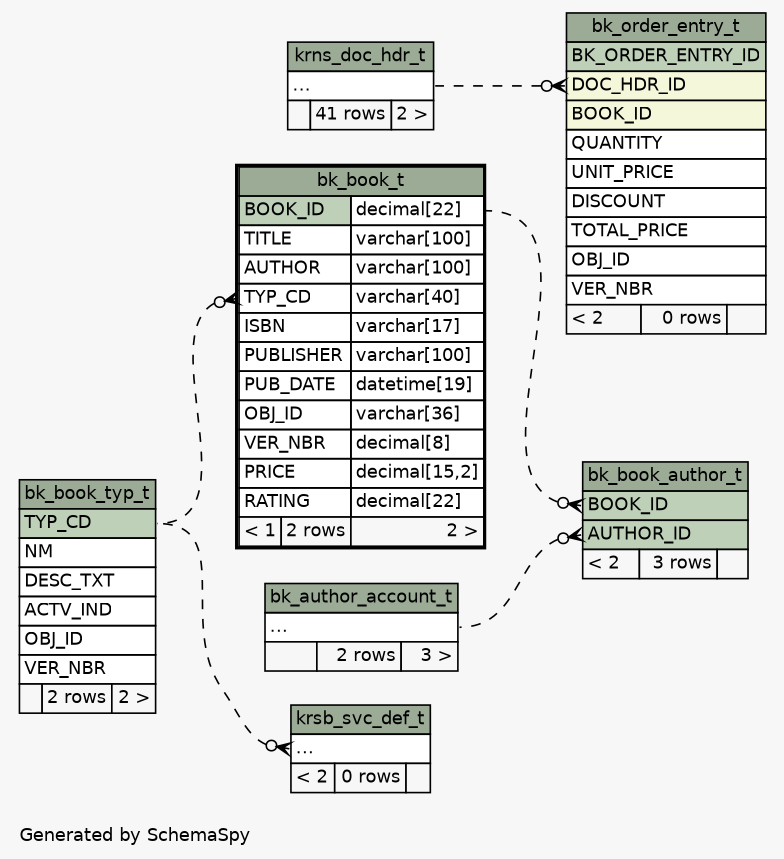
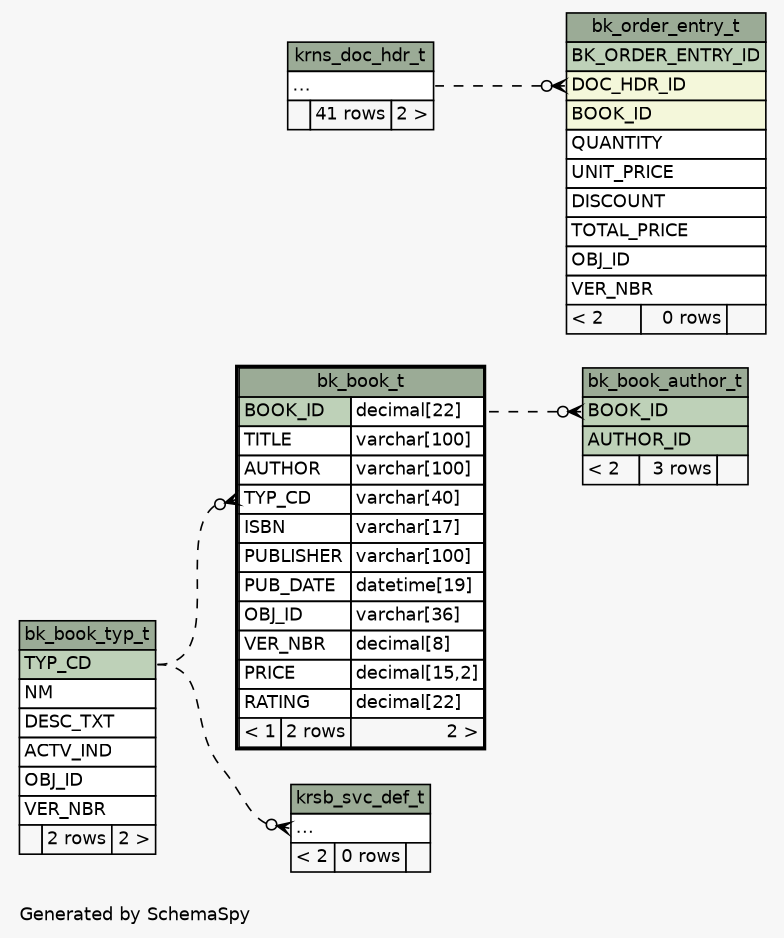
(361, 627) -> none
